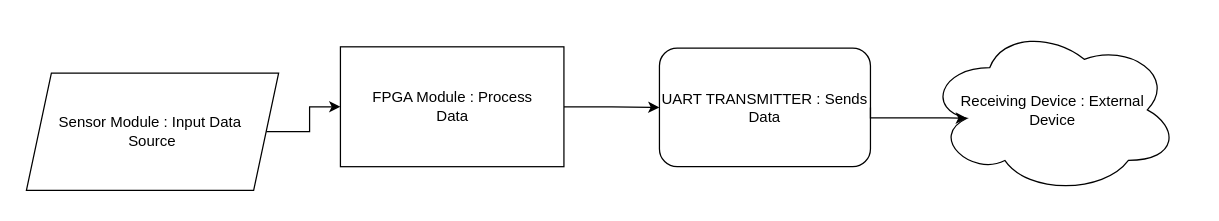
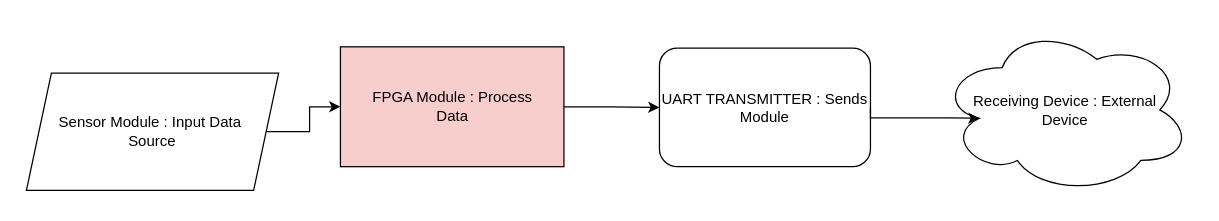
(452, 107) -> (452, 107)
(765, 108) -> (765, 108)
(1053, 110) -> (1066, 110)
